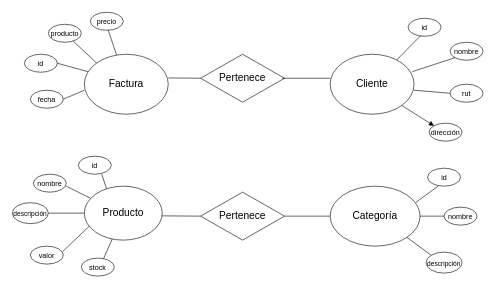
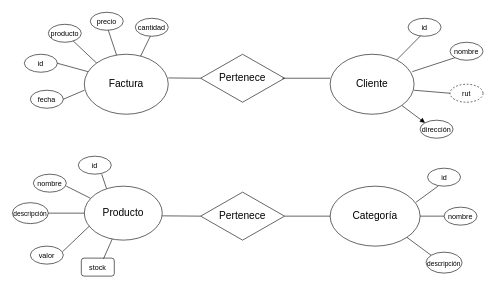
none -> (152, 27)
none -> (145, 46)
(467, 93) -> (467, 93)
(446, 132) -> (437, 129)
(98, 267) -> (98, 267)
